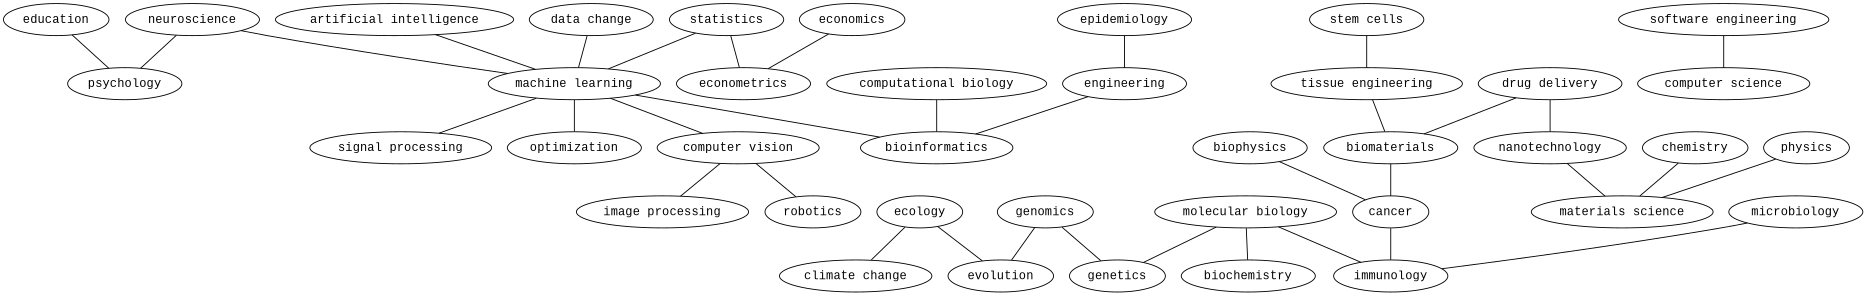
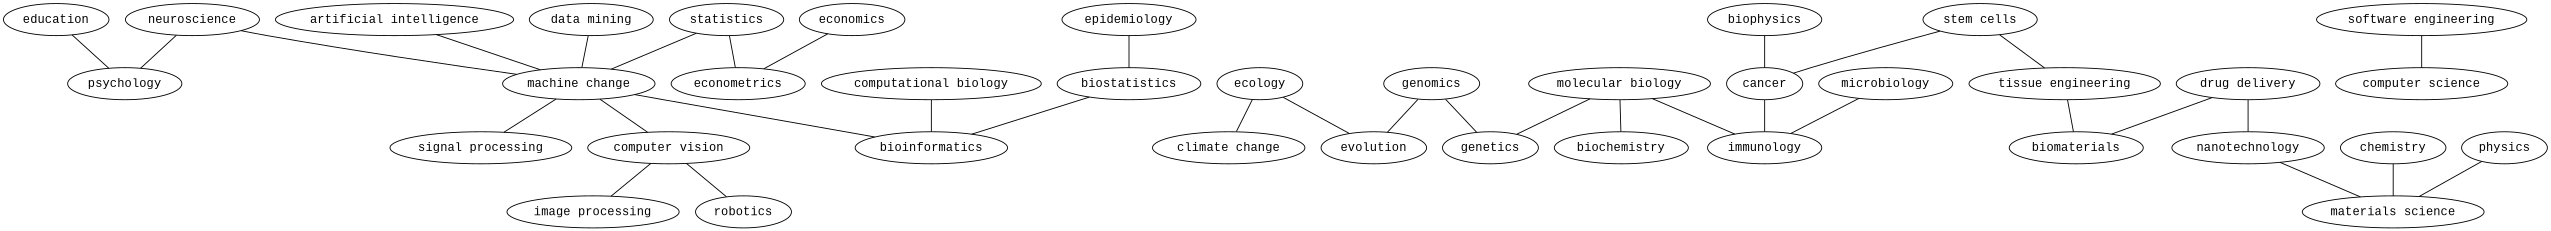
(591, 20) -> (591, 20)
(574, 84) -> (579, 84)
(1125, 84) -> (1129, 84)
(574, 148) -> none
(1391, 180) -> (1867, 51)
